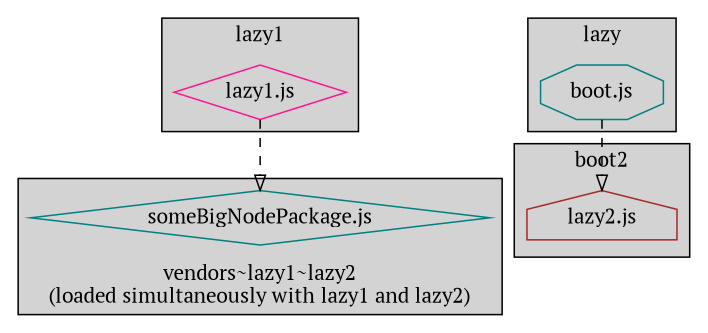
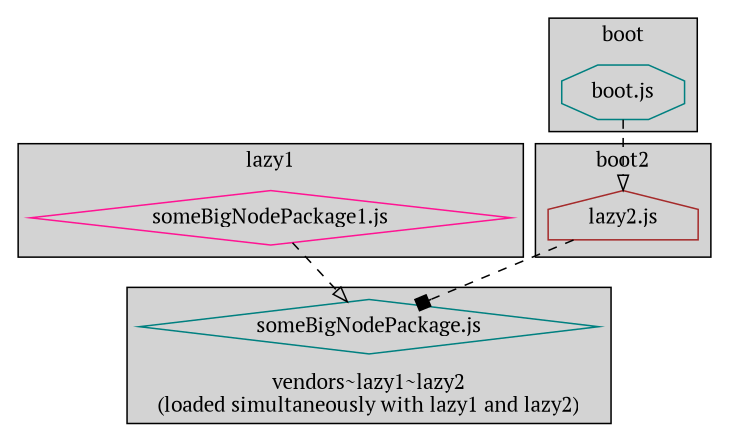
(602, 36) -> (623, 36)
(260, 92) -> (271, 218)
none -> (503, 270)
